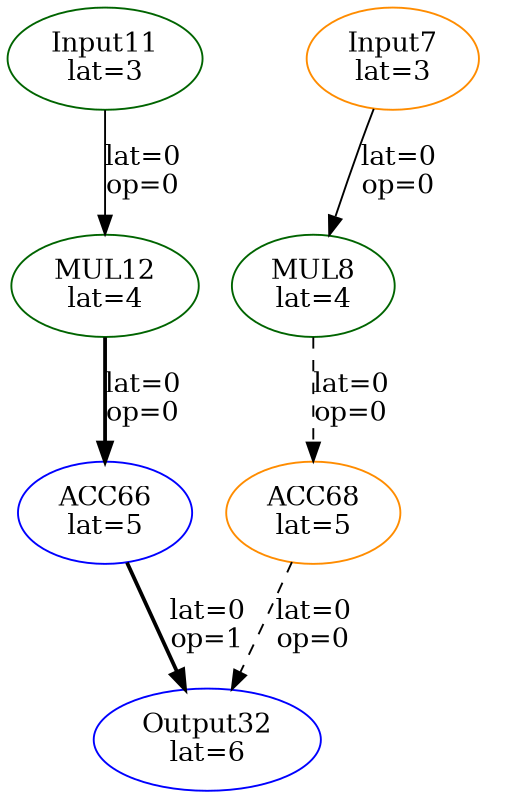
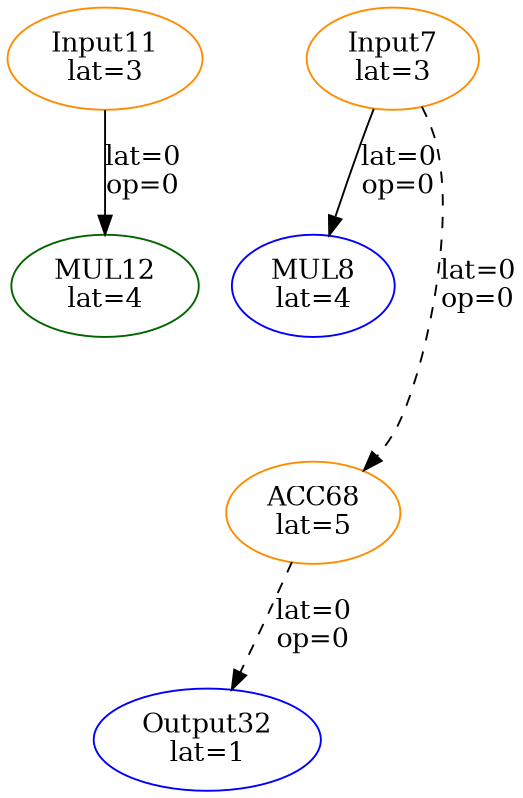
(105, 59) -> (105, 59)
(313, 286) -> (313, 286)
(313, 390) -> (436, 286)
(105, 513) -> none
(207, 740) -> (207, 740)
